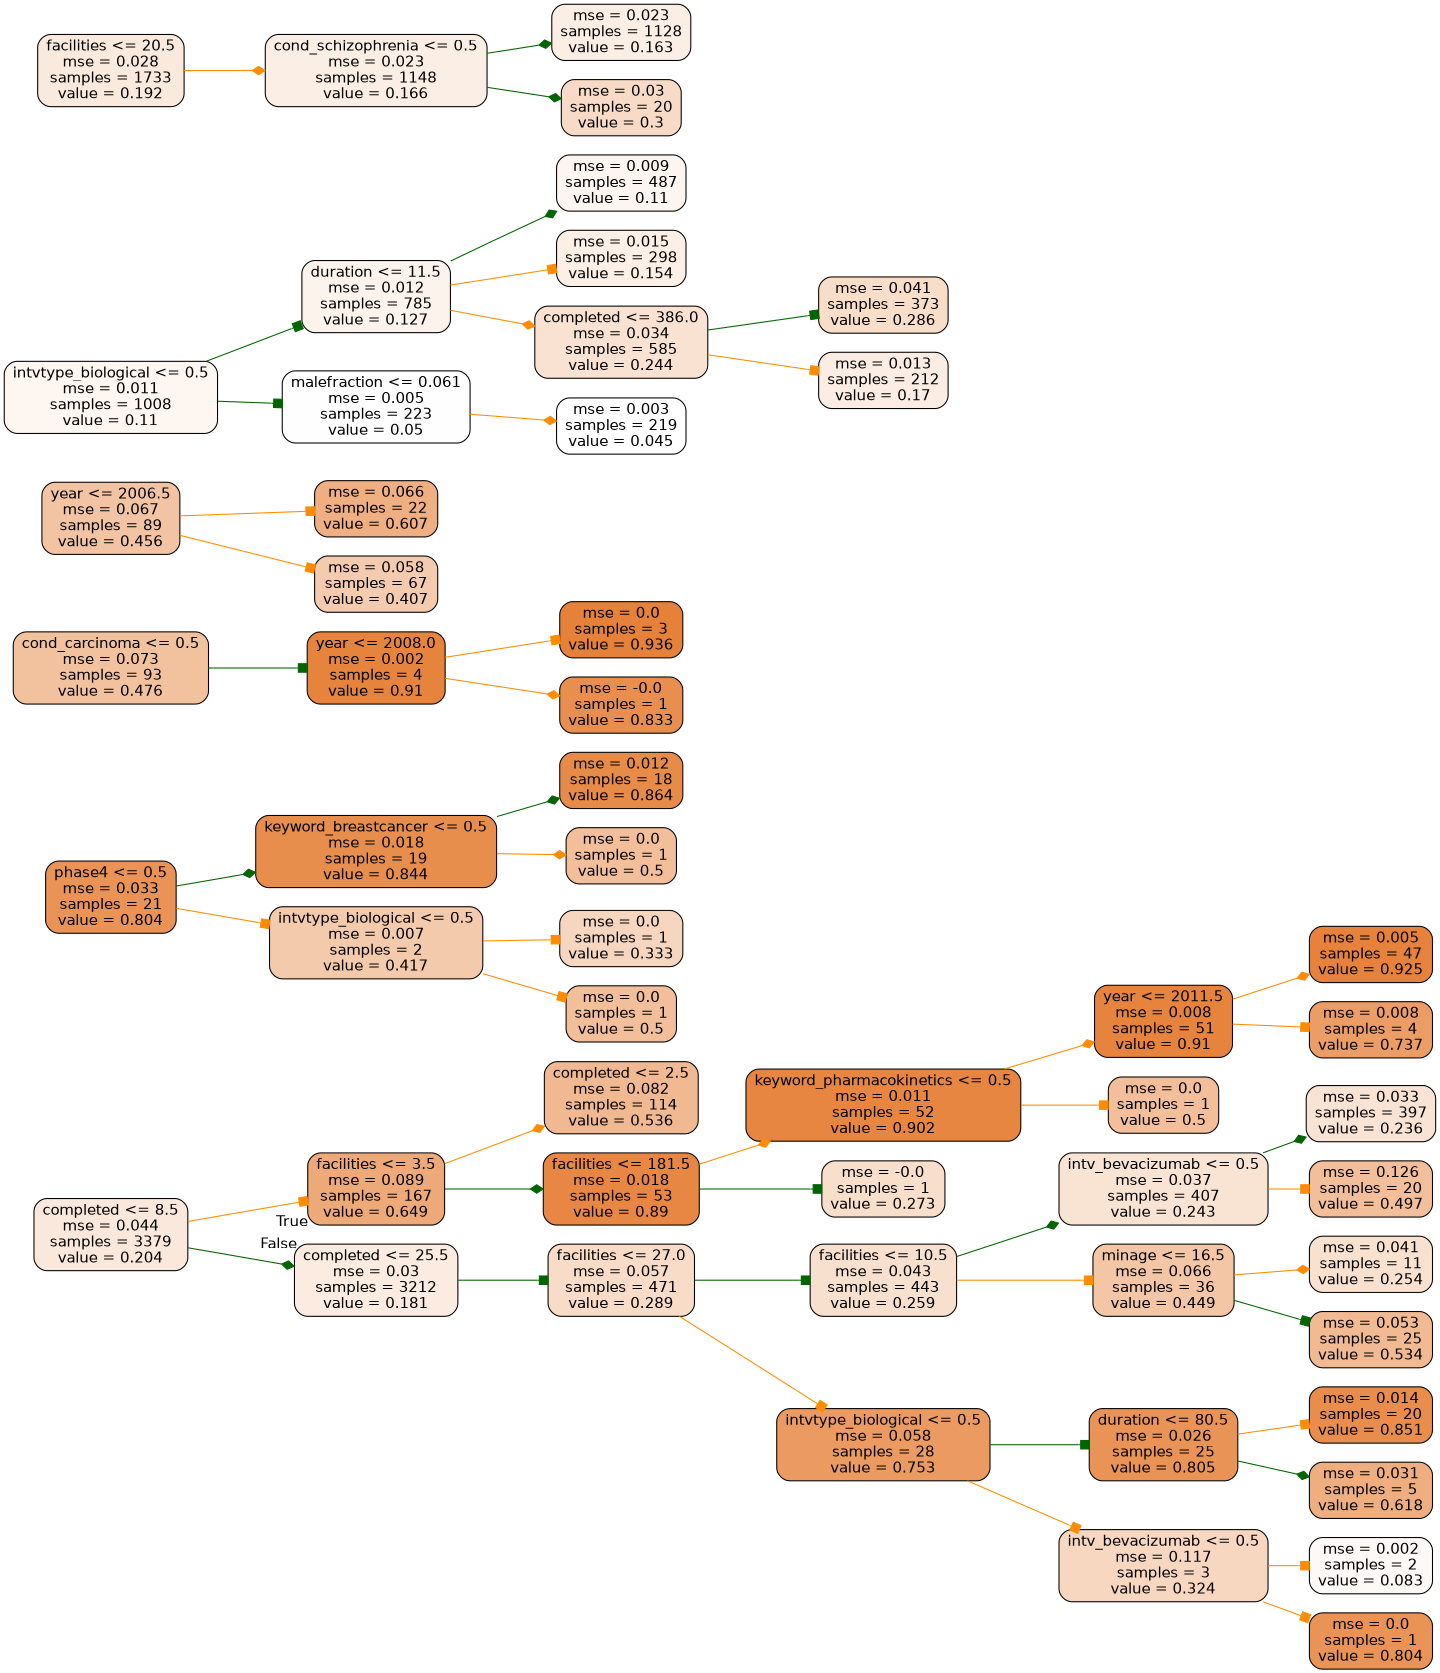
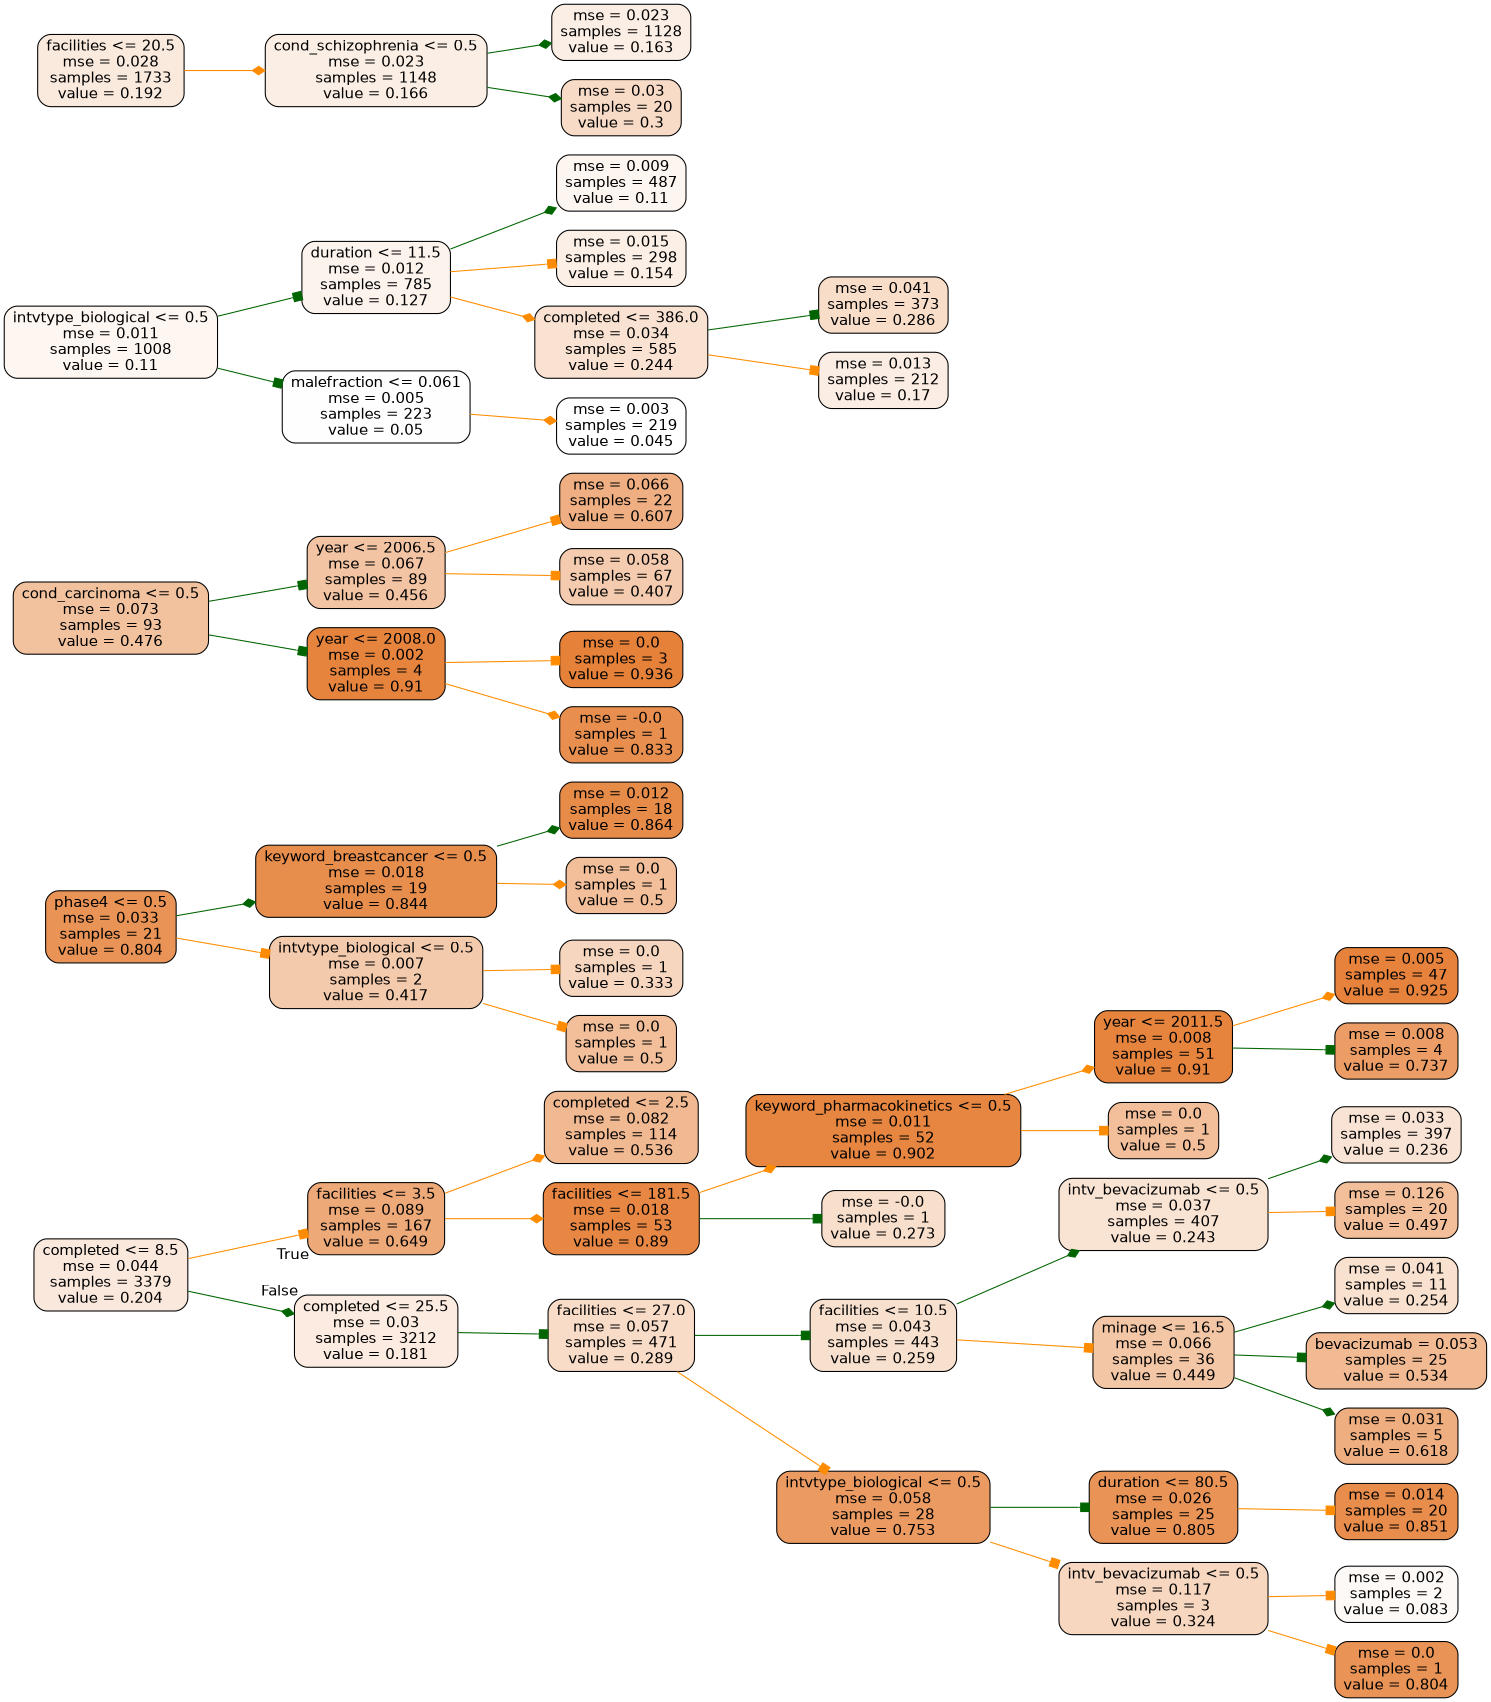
none -> (252, 594)
(1266, 1025) -> (1278, 1049)
(488, 1189) -> (488, 1219)
(1265, 1272) -> (1278, 1319)
(1371, 1340) -> (1396, 1361)
(1267, 1468) -> (1278, 1394)
